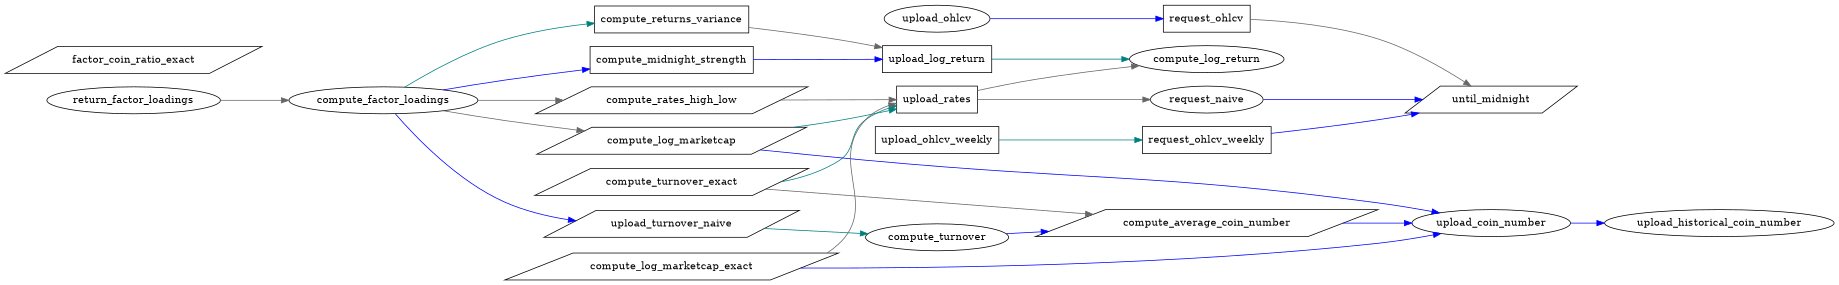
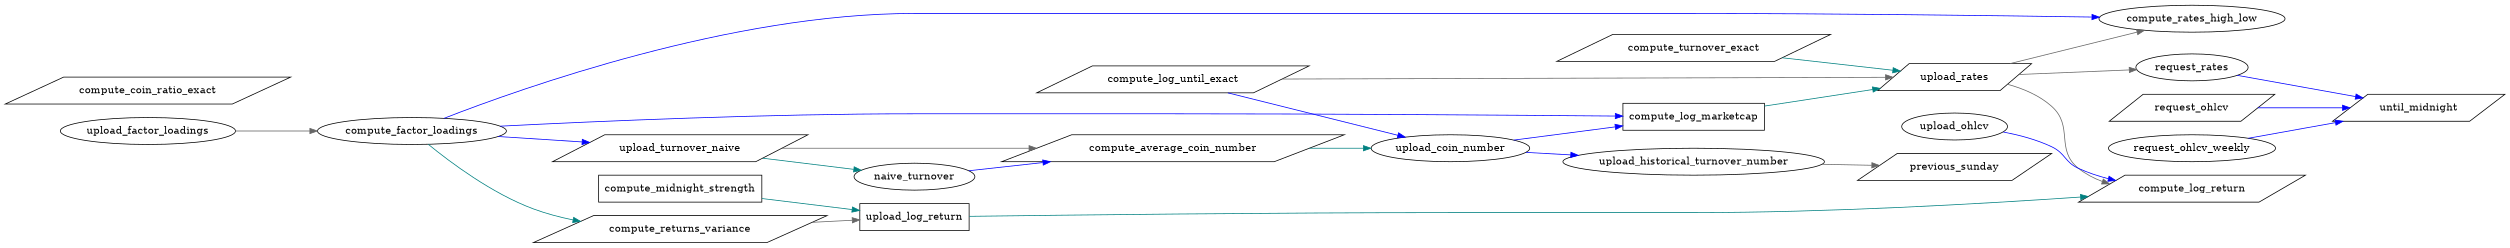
(672, 19) -> (680, 229)
(1073, 19) -> (2058, 151)
(1207, 19) -> (2192, 108)
(1362, 34) -> (2300, 108)
(814, 59) -> (807, 204)
(1207, 59) -> (2192, 189)
(134, 60) -> (148, 91)
(513, 79) -> none
(134, 100) -> (148, 131)
(517, 100) -> (1261, 13)
(672, 100) -> (2192, 19)
(835, 100) -> (2074, 48)
(937, 100) -> (1955, 77)
(1207, 100) -> (2192, 67)
(510, 121) -> (1058, 114)
(937, 140) -> none
(1207, 140) -> (2192, 148)
(672, 141) -> (1694, 117)
none -> (1955, 167)
(1097, 177) -> (1564, 133)
(926, 201) -> (905, 148)
(1374, 223) -> (1336, 148)
(1719, 223) -> (1694, 162)
(937, 237) -> (915, 177)
(672, 267) -> (1173, 79)
